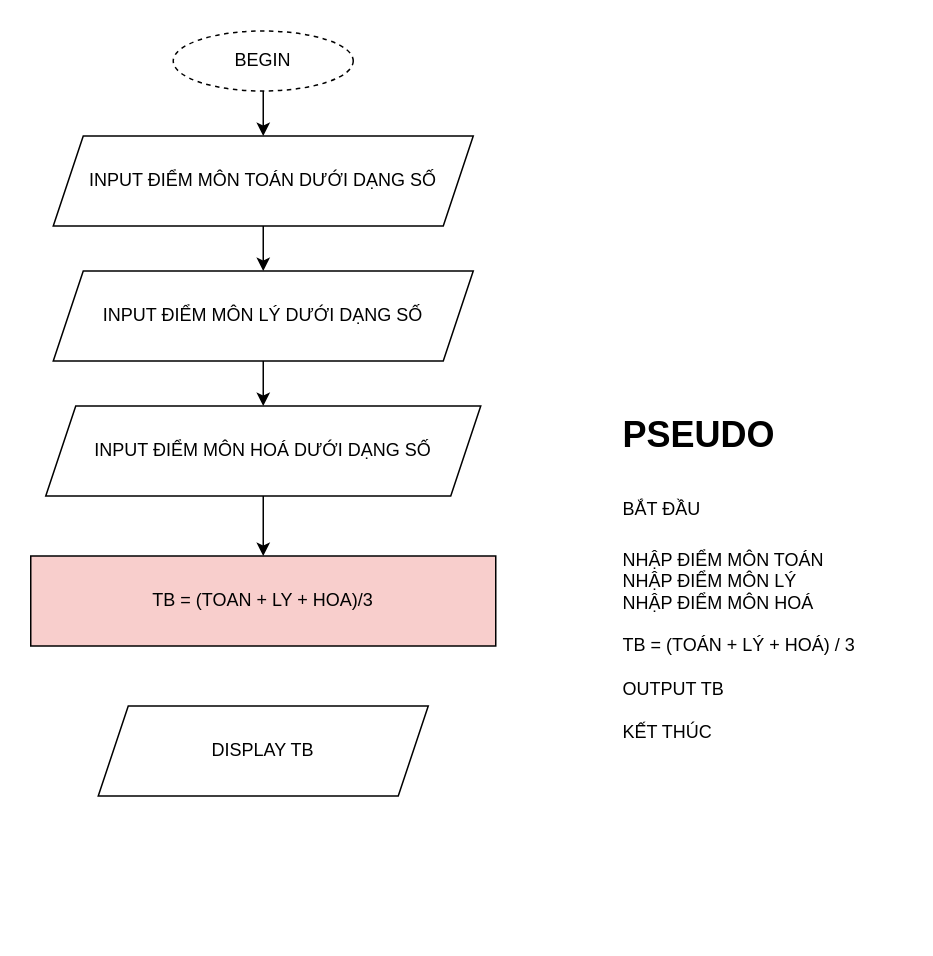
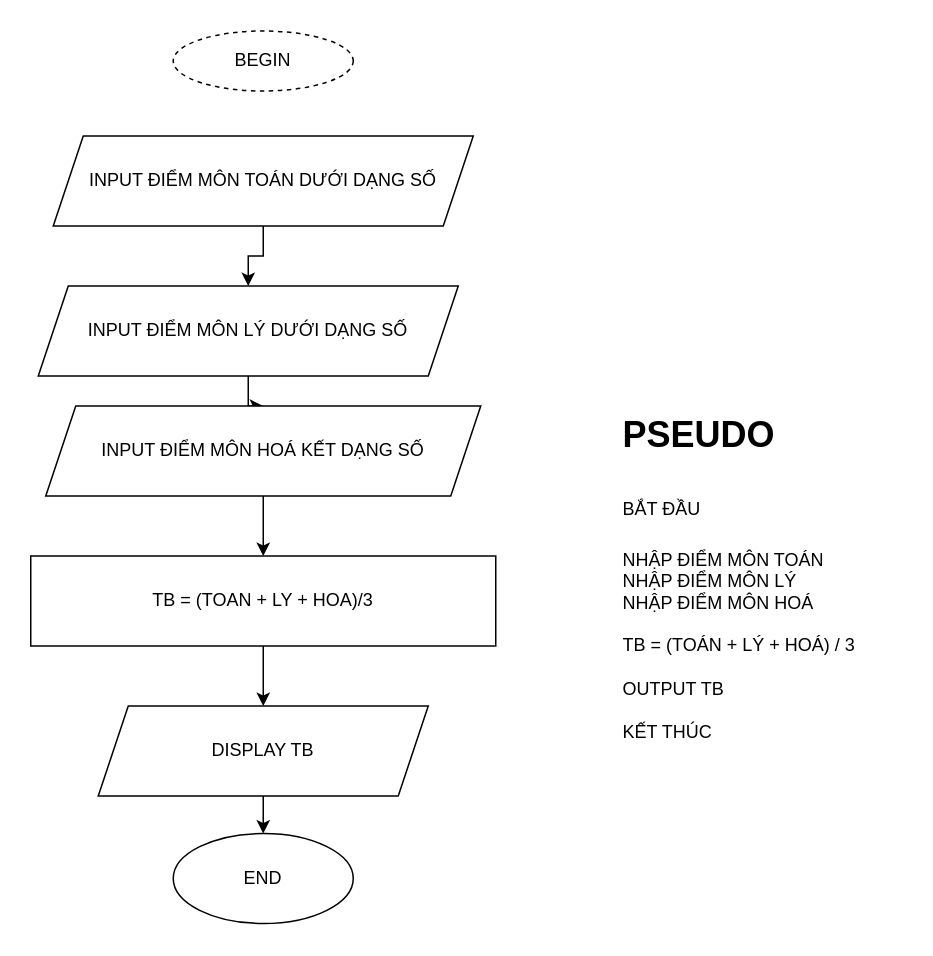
(263, 119) -> none
(263, 316) -> (248, 331)
(263, 451) -> (263, 451)
(263, 601) -> (263, 601)
none -> (263, 671)
none -> (263, 820)
none -> (263, 878)
